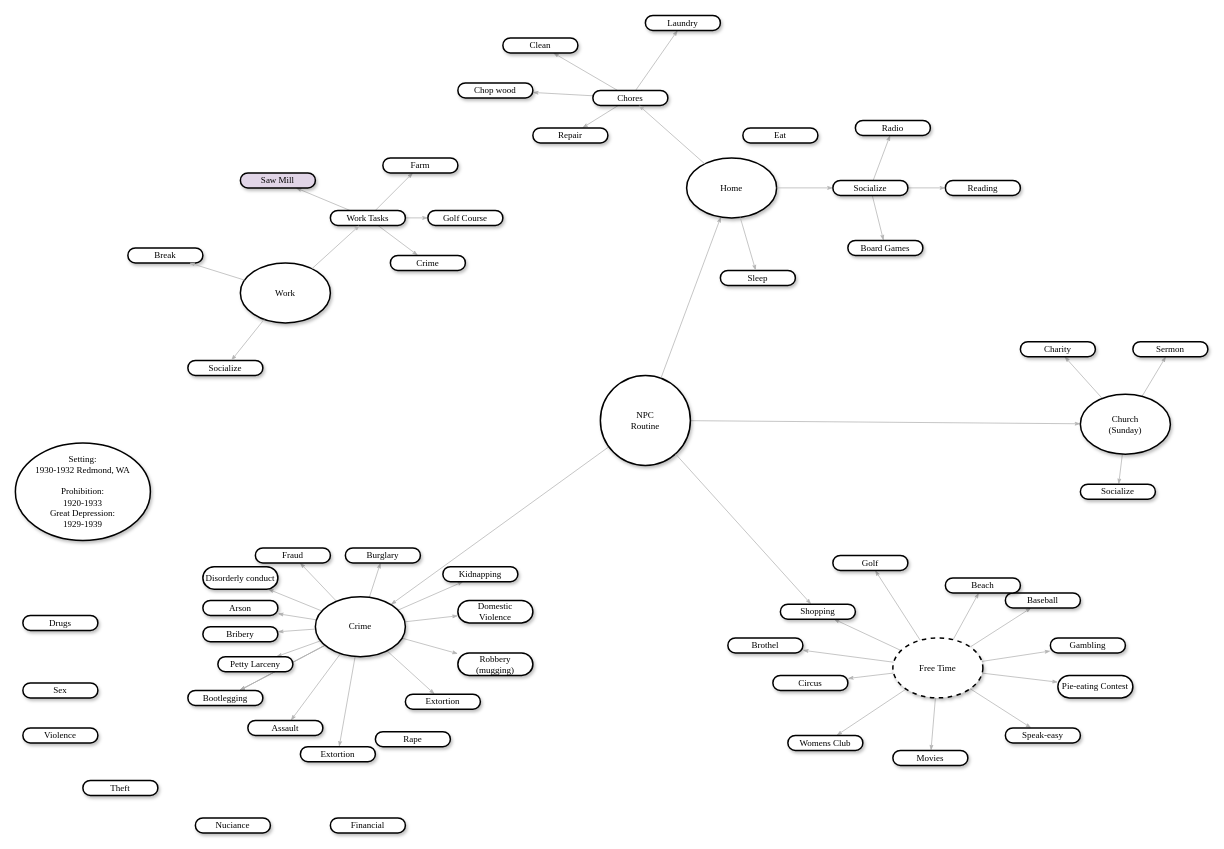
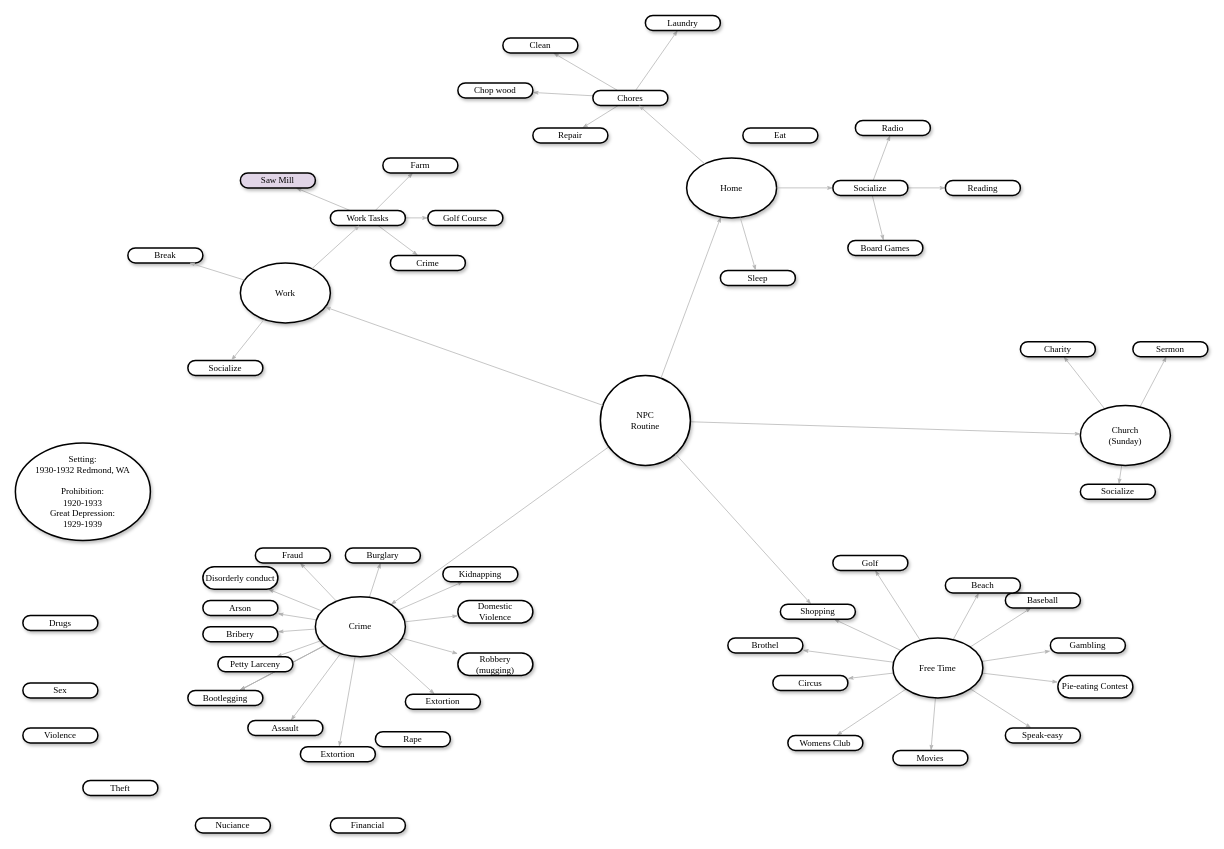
none -> (466, 357)
(1125, 424) -> (1125, 435)
(938, 668) -> (938, 668)
